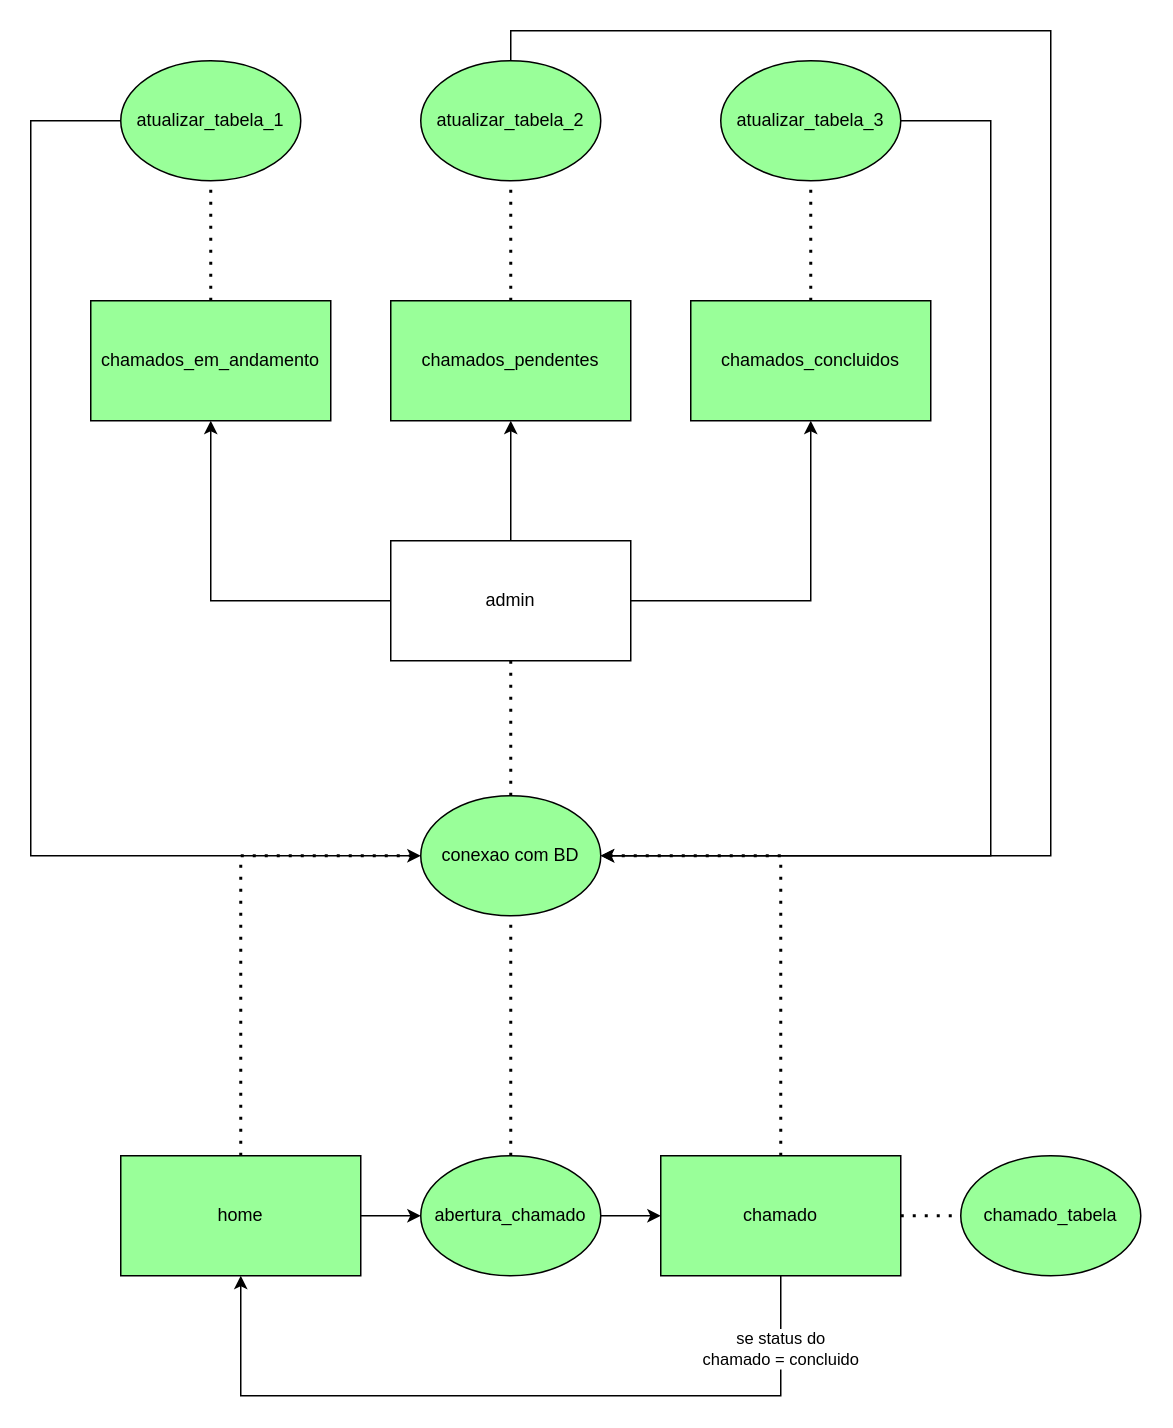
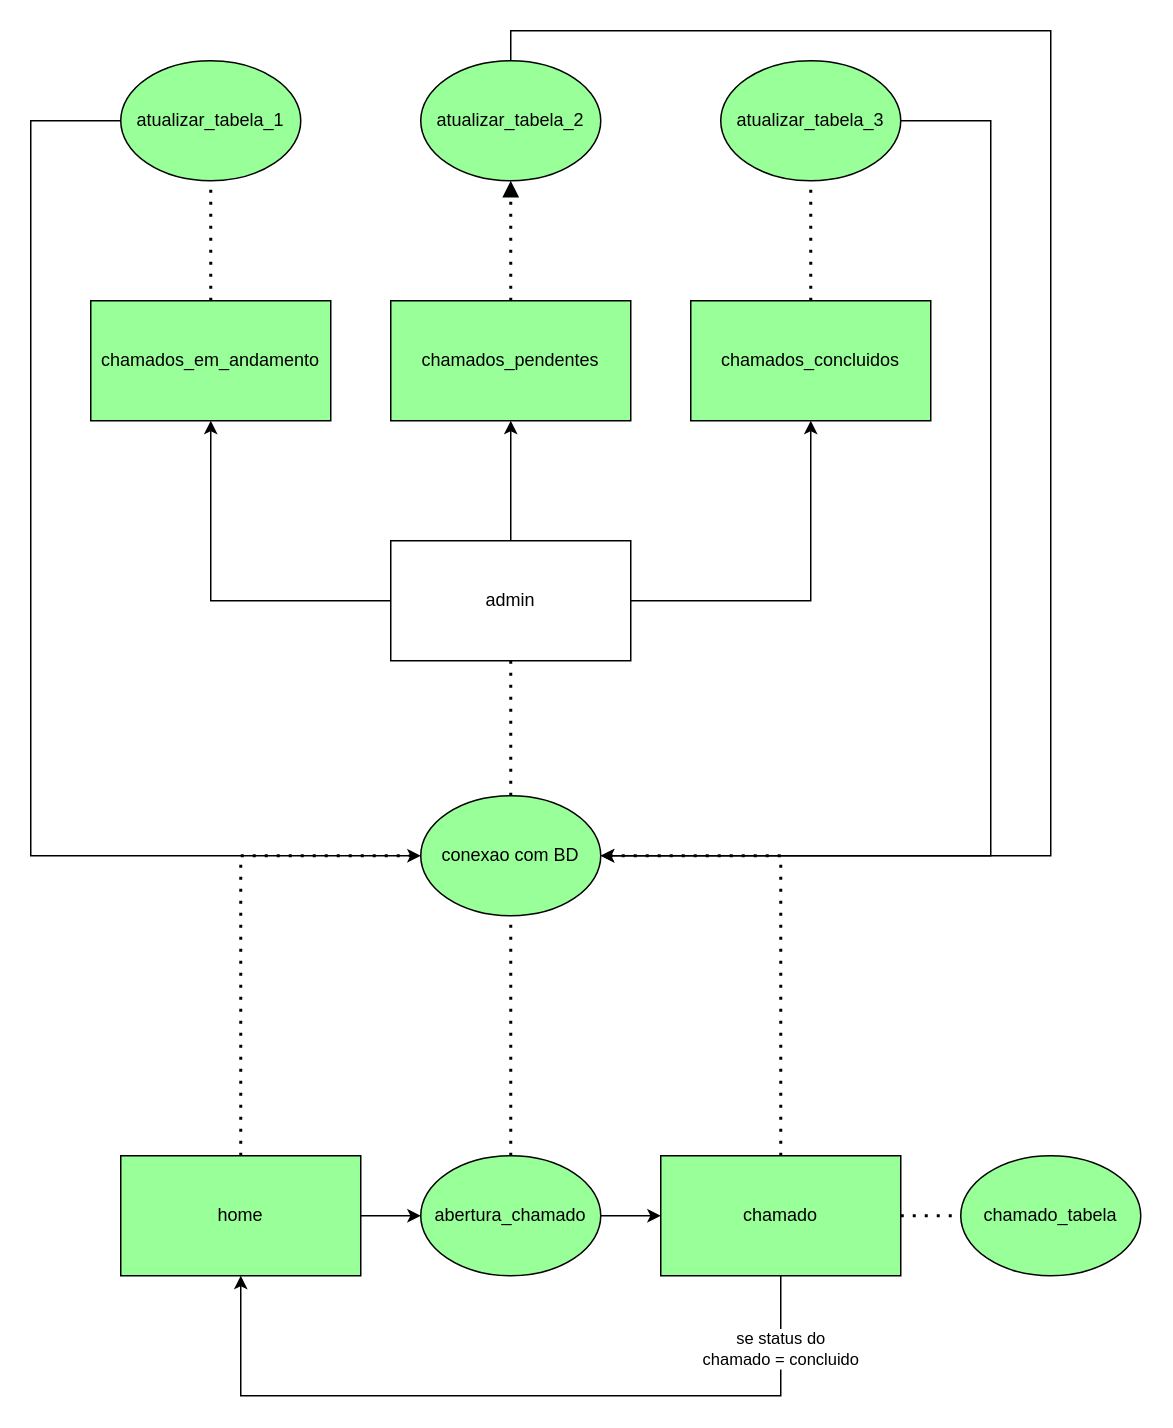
(511, 190) -> (511, 198)
